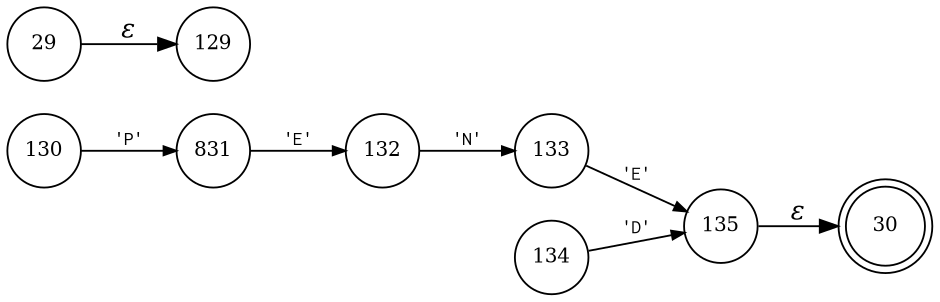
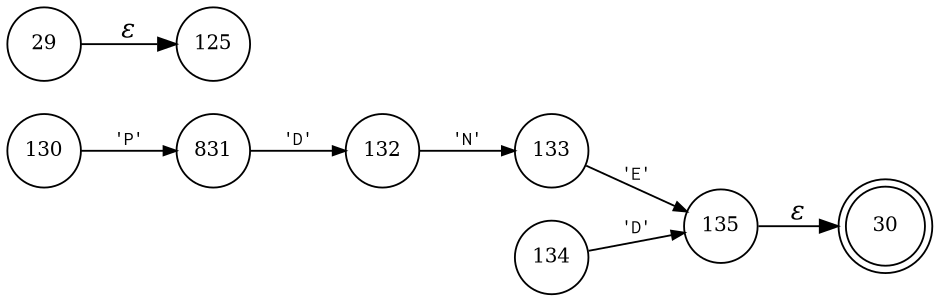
(213, 44) -> (213, 44)
(298, 140) -> (298, 140)
